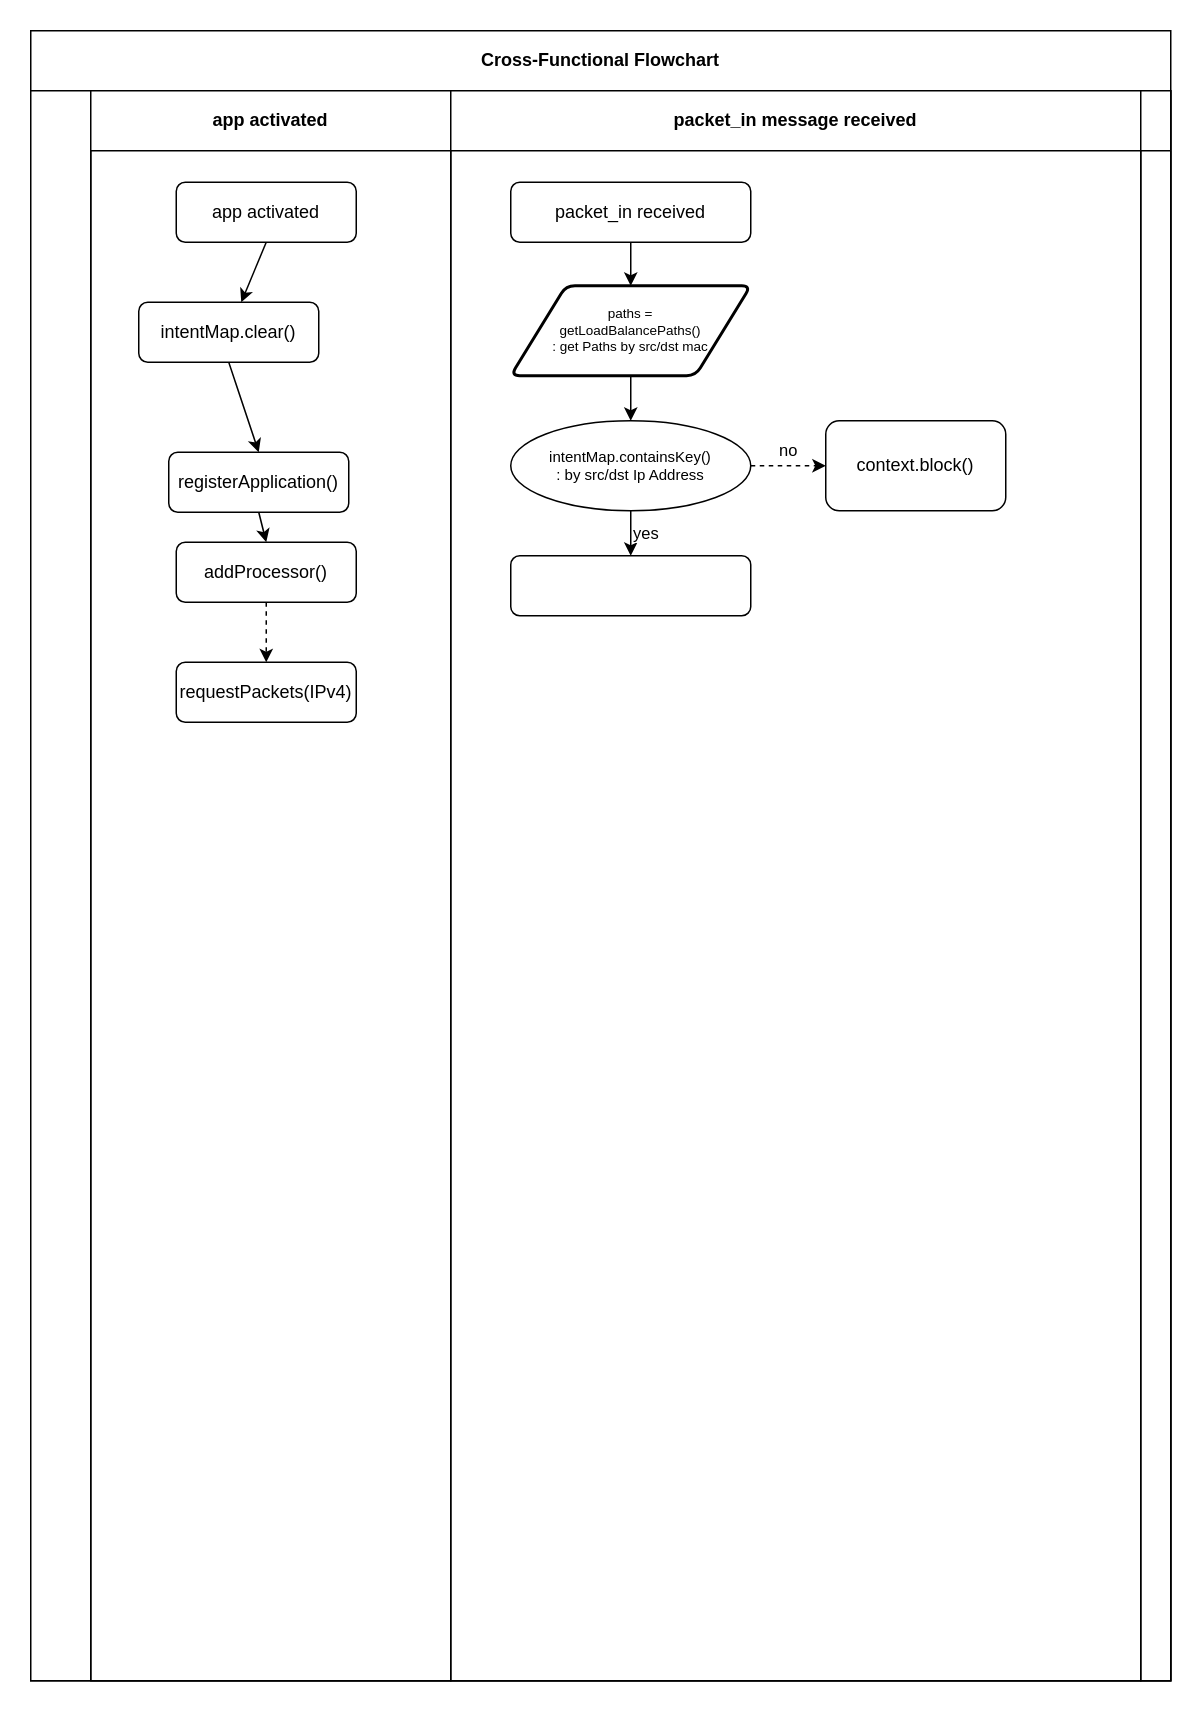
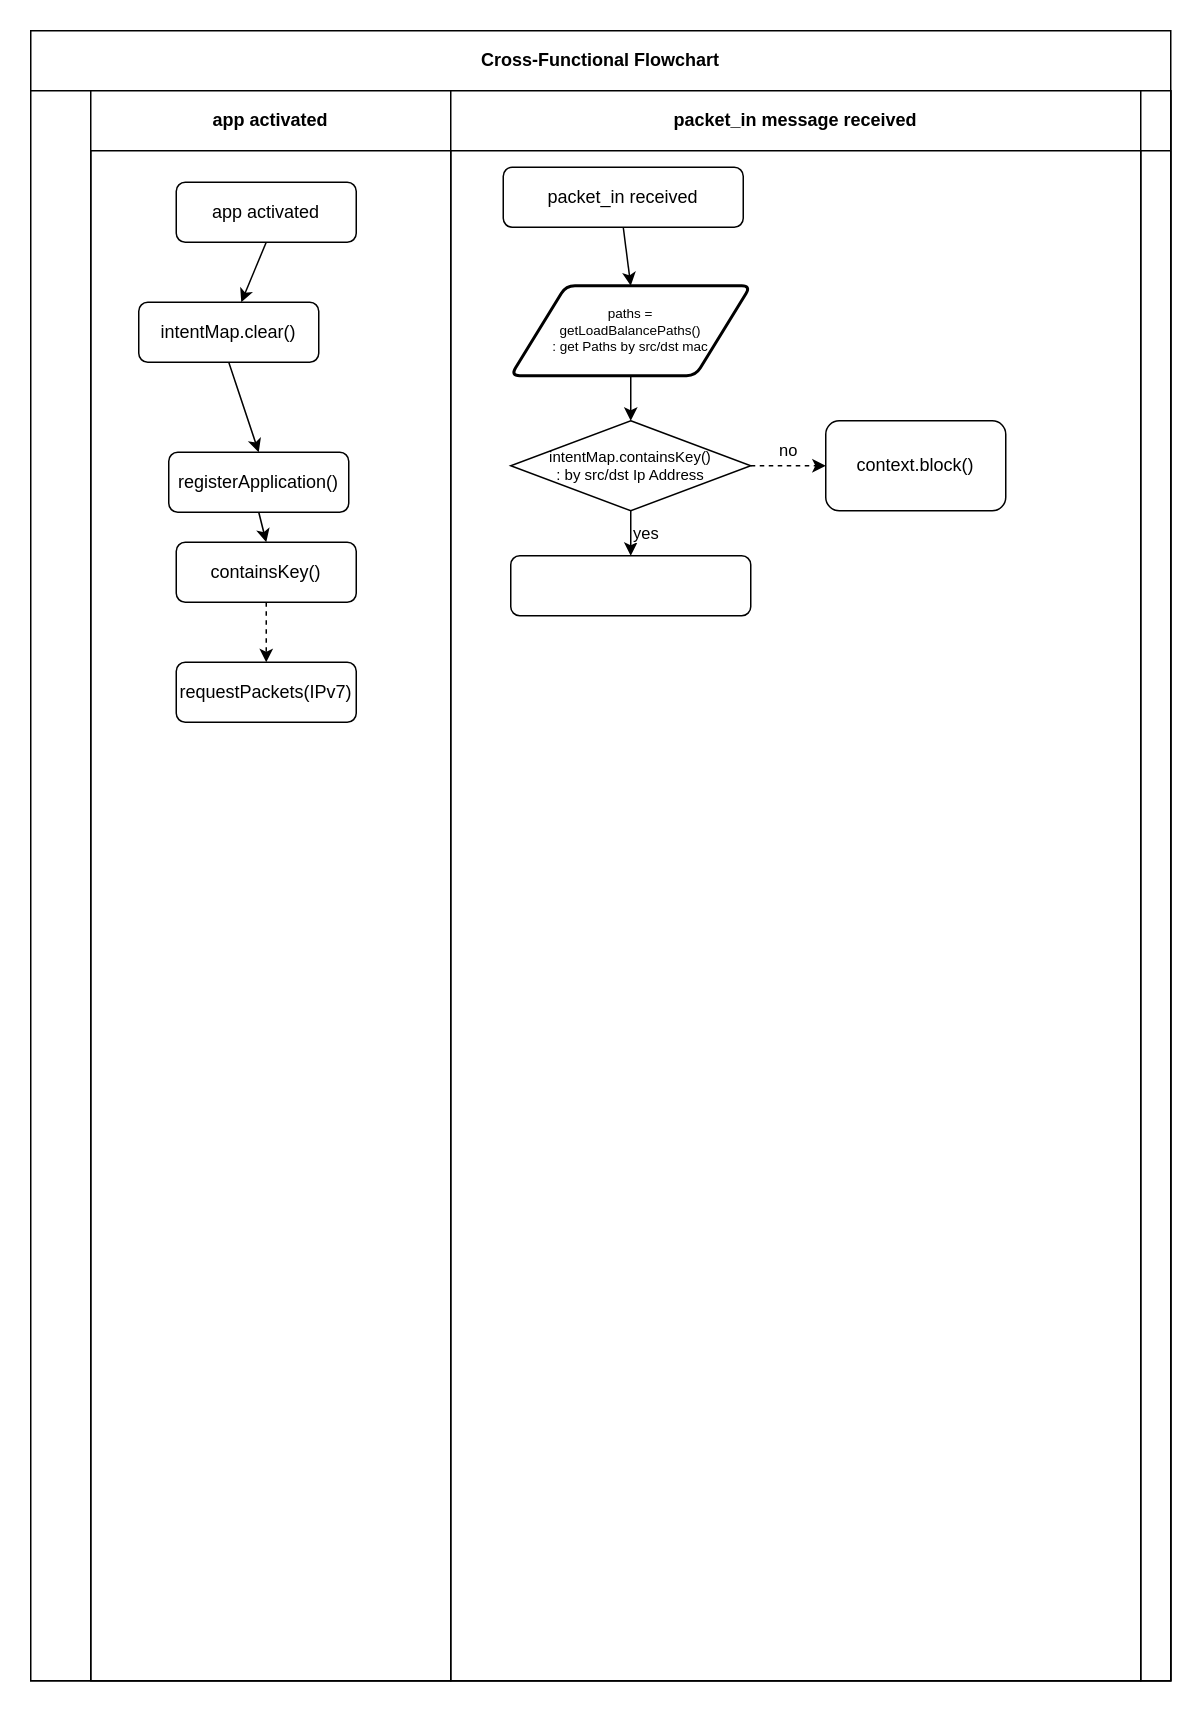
(631, 212) -> (623, 197)
(631, 466) -> (631, 466)
(266, 572) -> (266, 572)
(266, 692) -> (266, 692)
